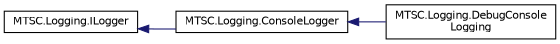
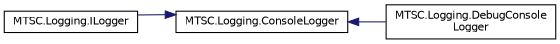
(471, 22) -> (471, 22)
(162, 29) -> (152, 15)
